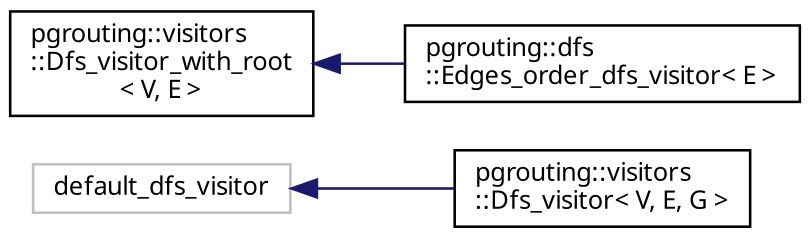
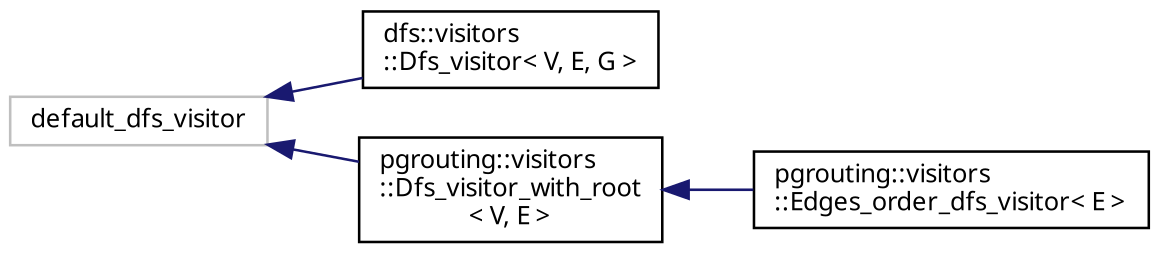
(602, 64) -> (951, 190)
none -> (326, 156)
(602, 188) -> (511, 50)
